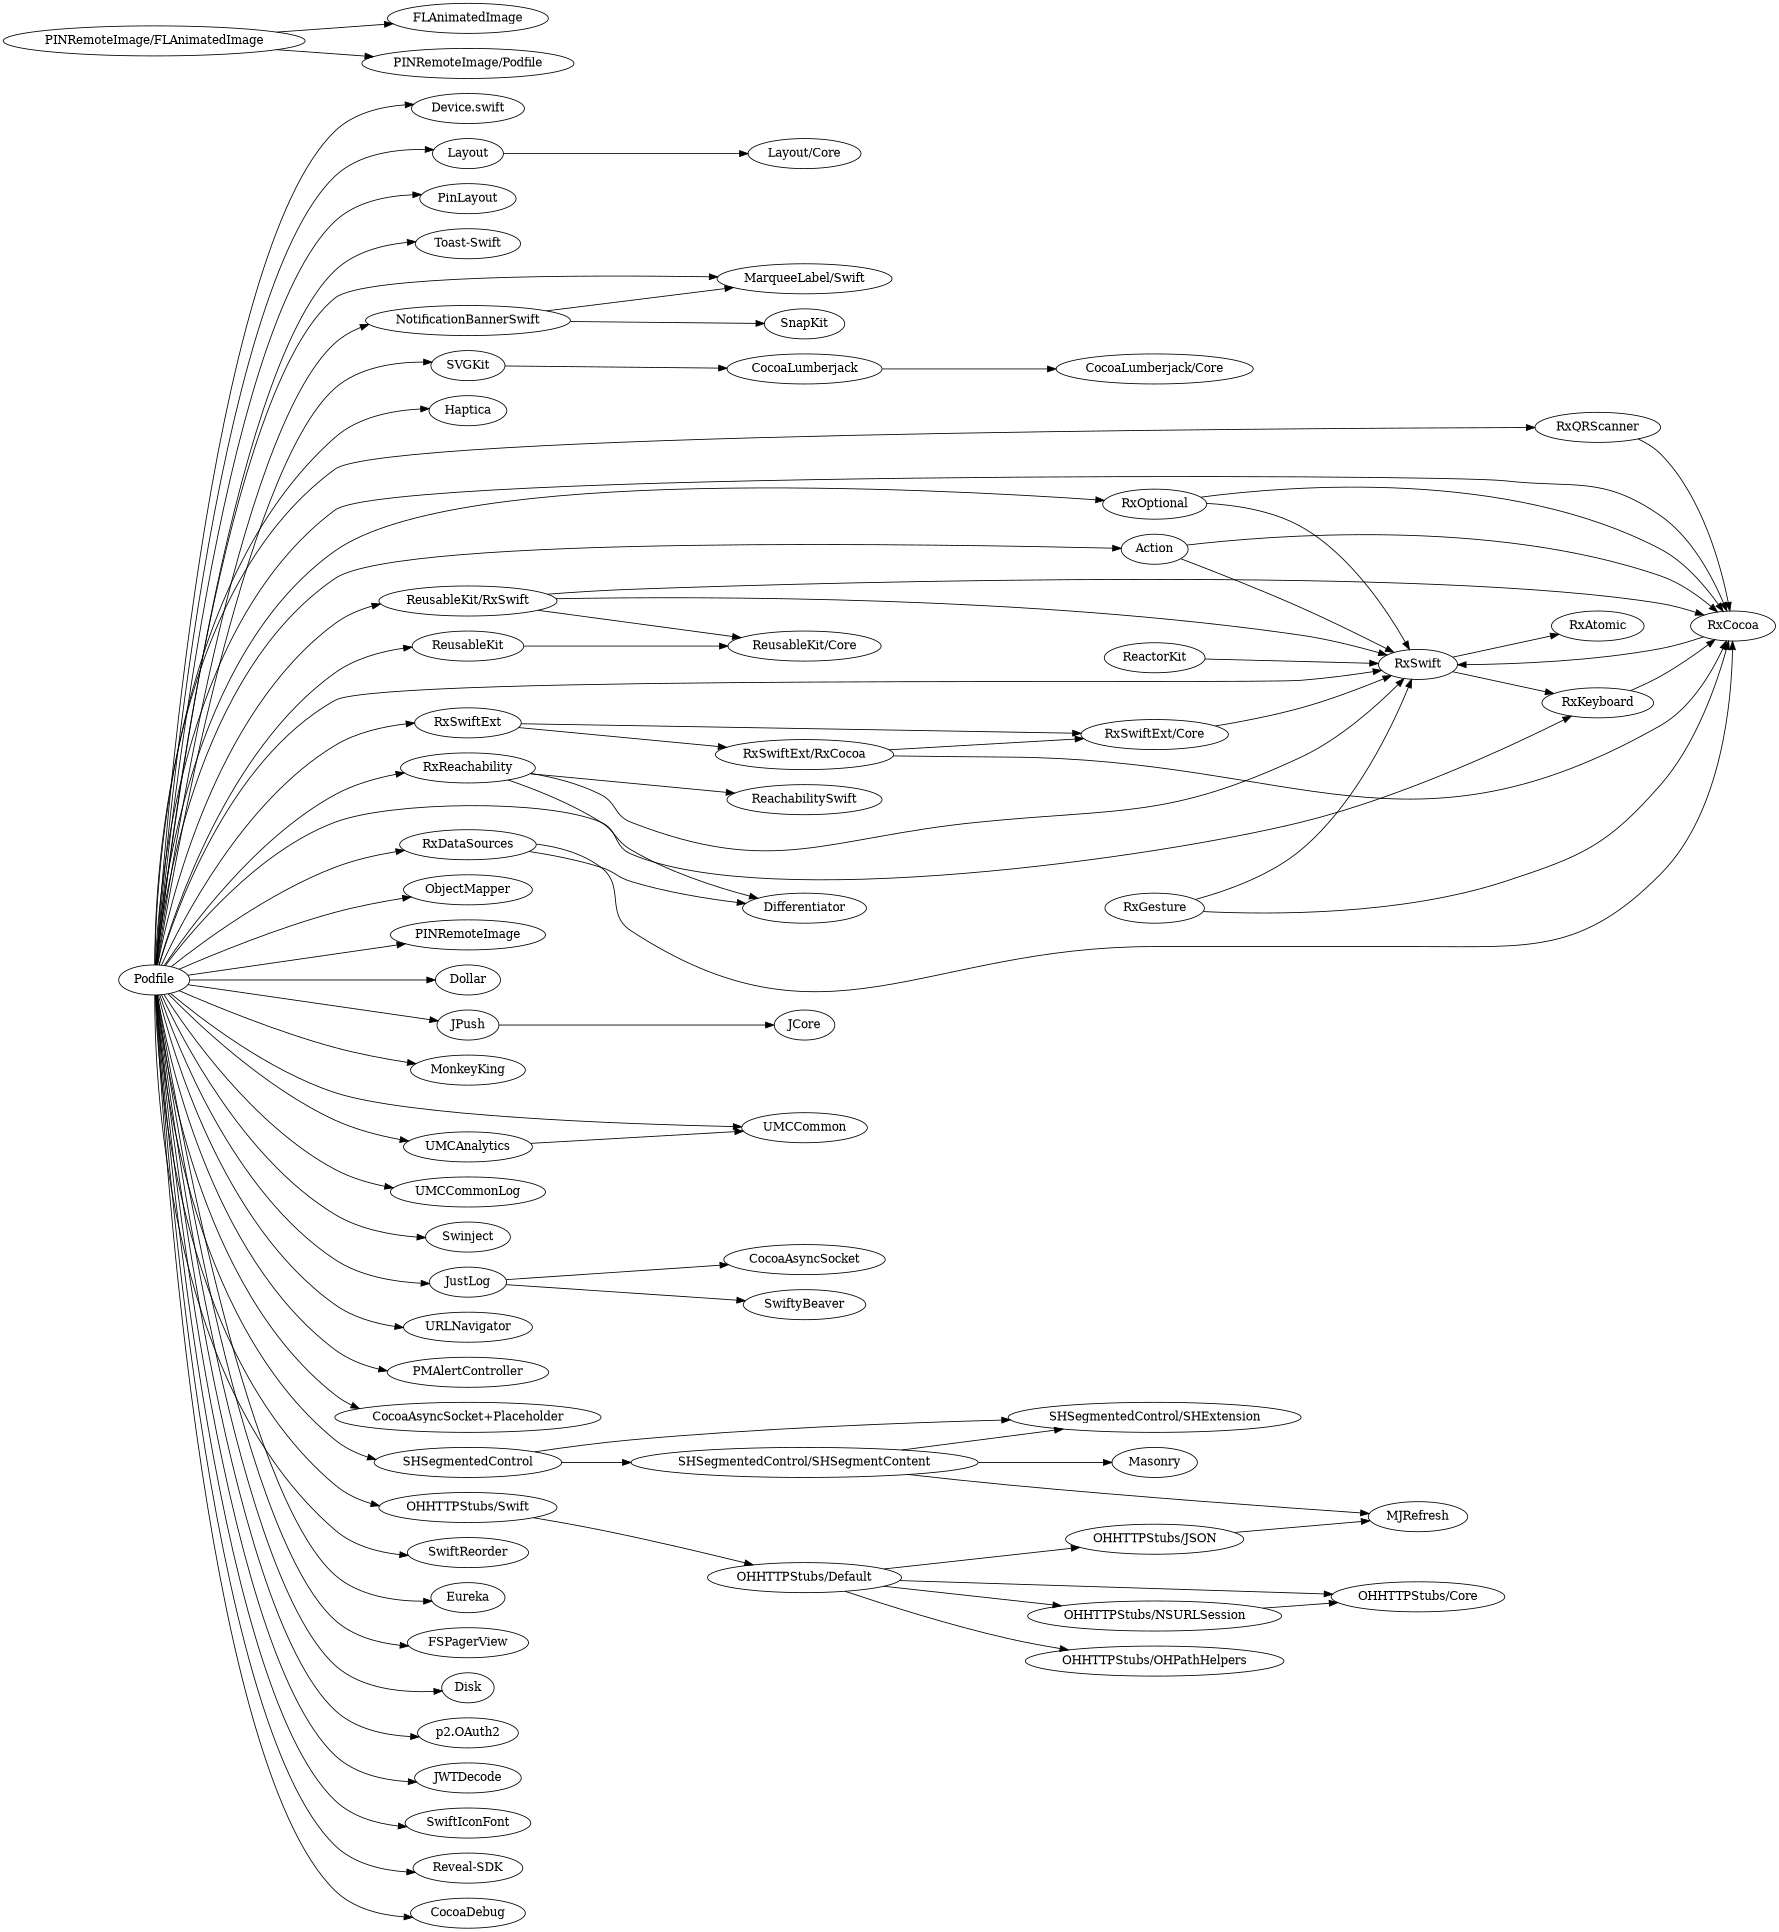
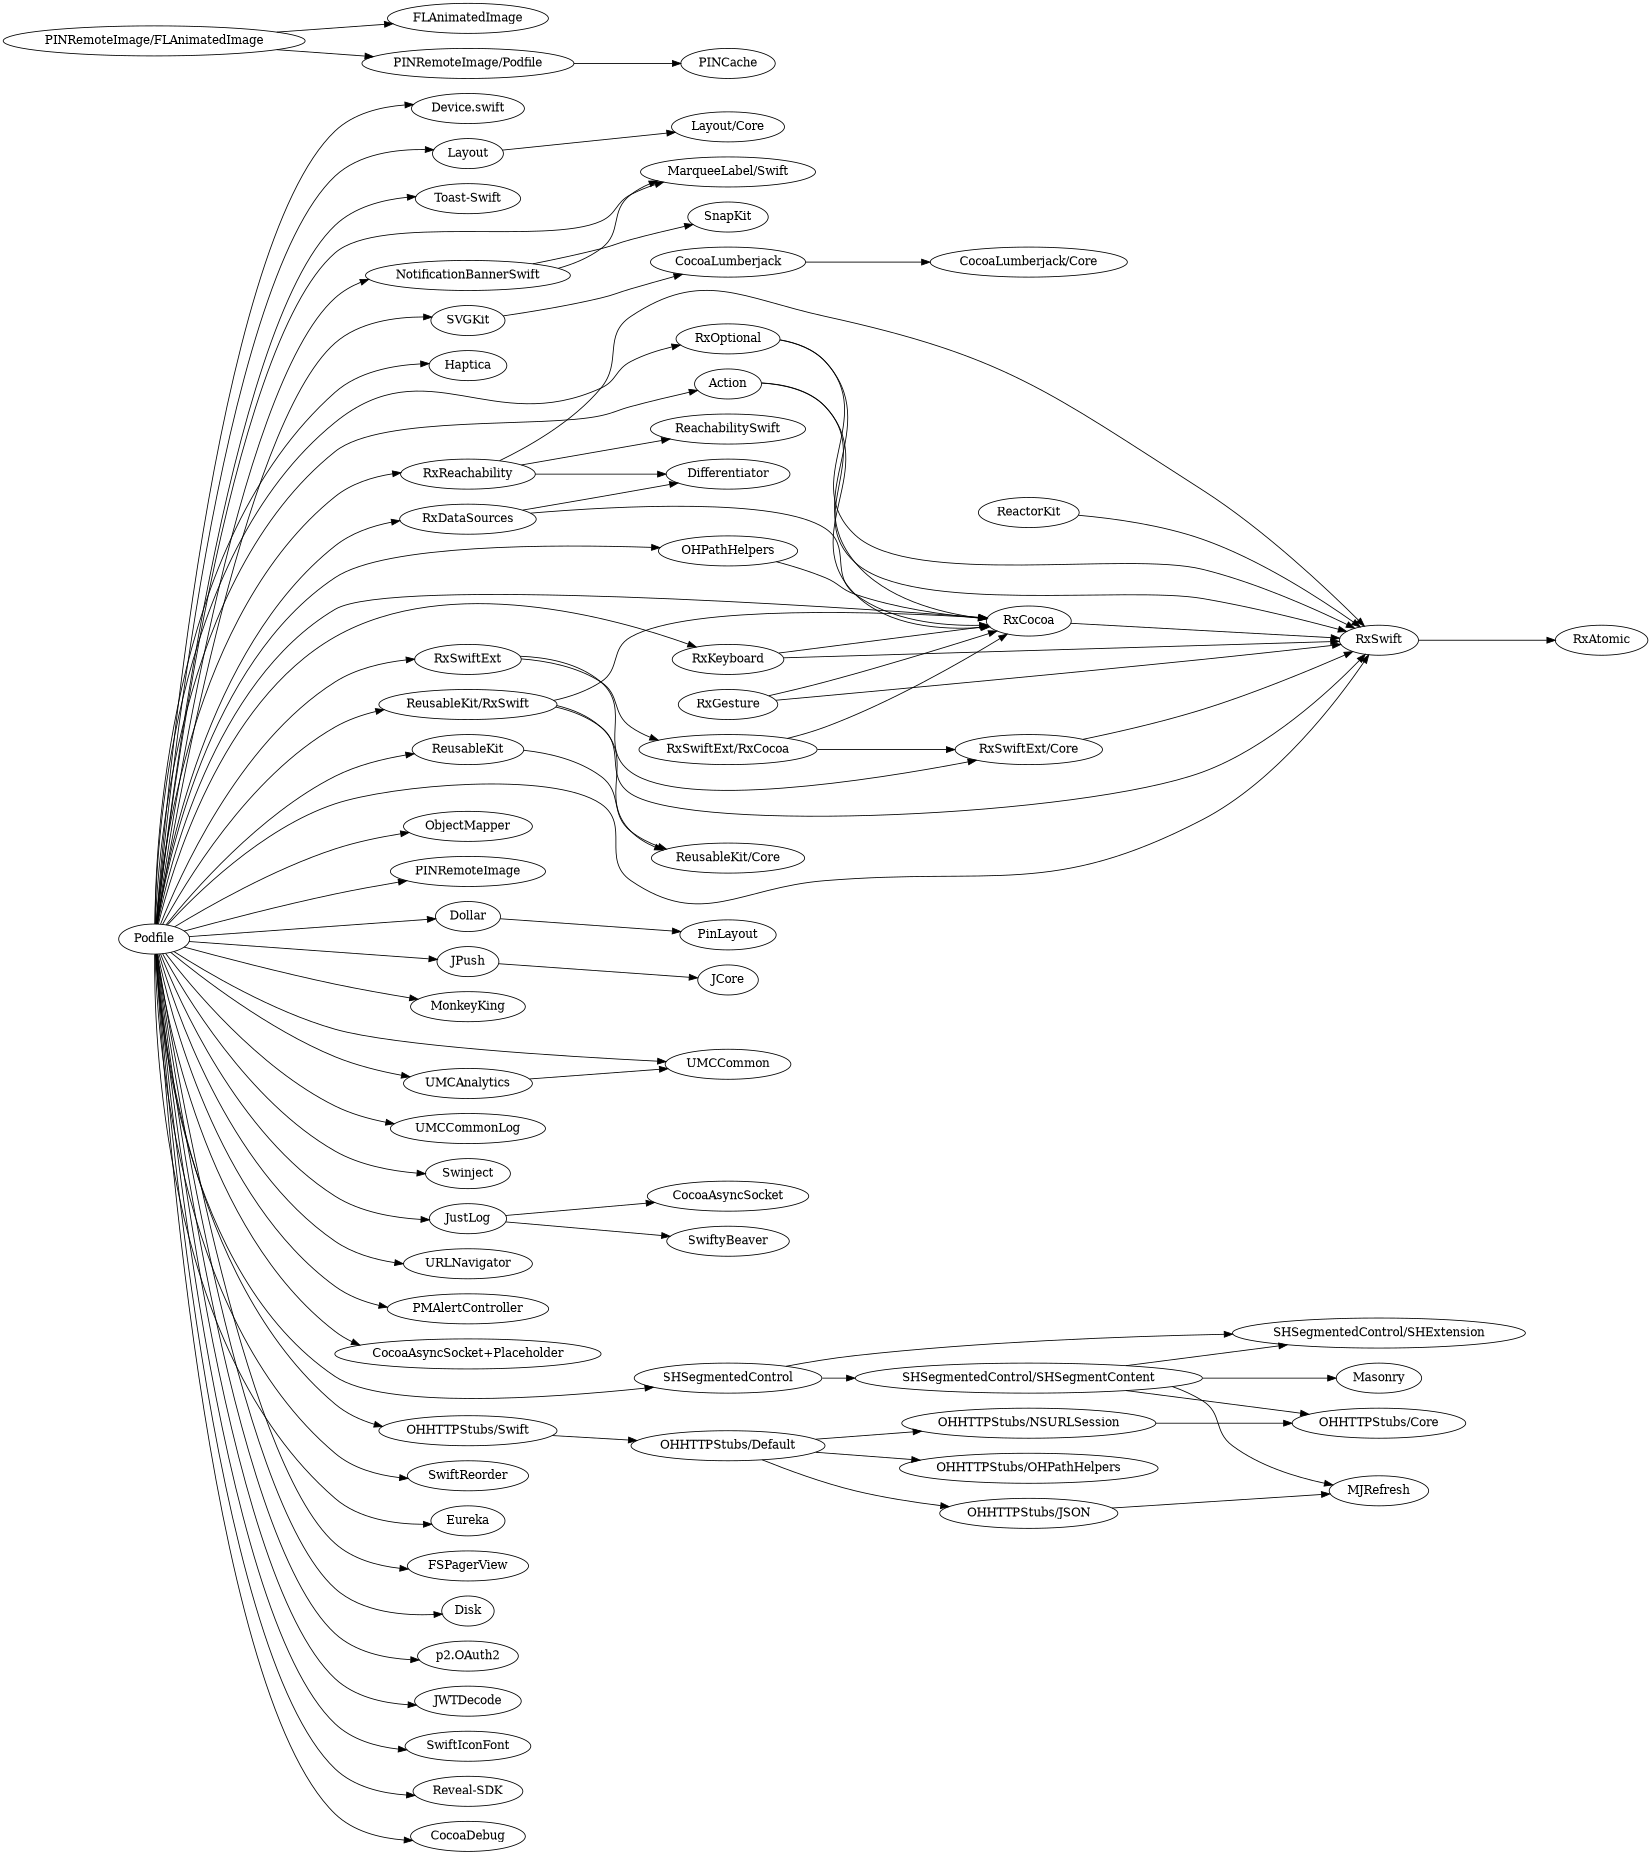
none -> (728, 63)
(1598, 427) -> (728, 551)
(217, 541) -> (586, 925)
(1499, 682) -> (1057, 650)
(1112, 1587) -> (1213, 1402)
